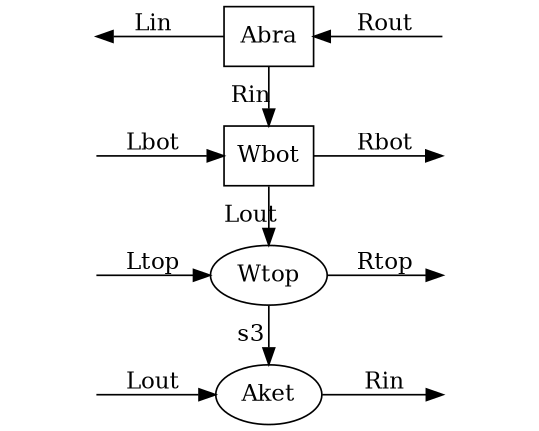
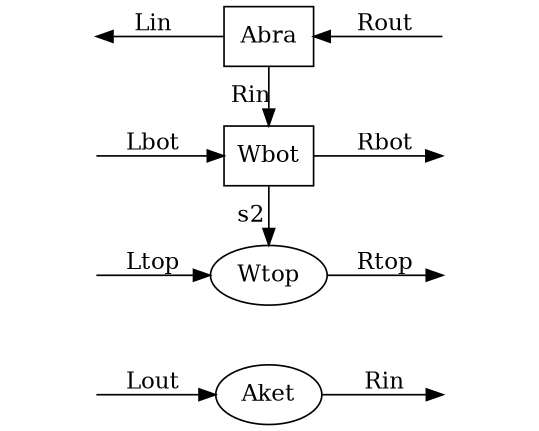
(251, 216) -> (251, 216)
(269, 327) -> none
